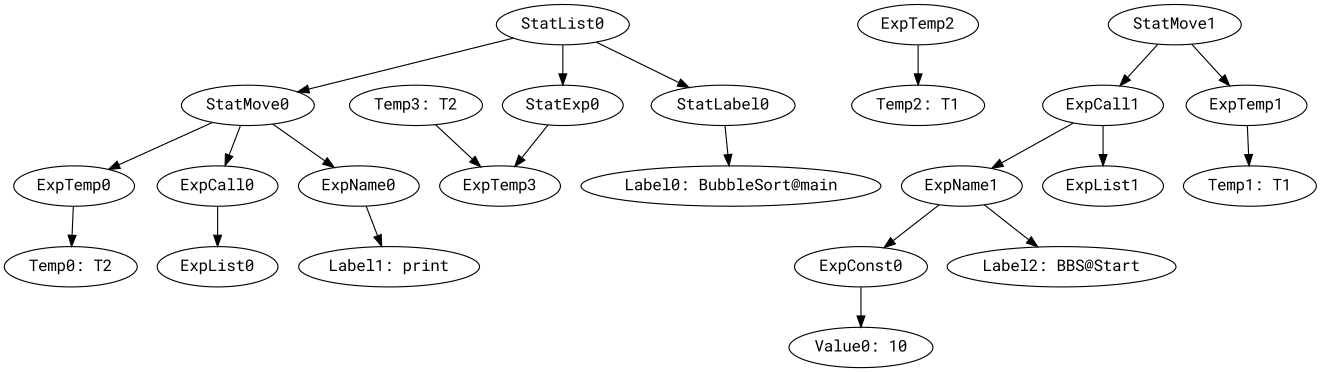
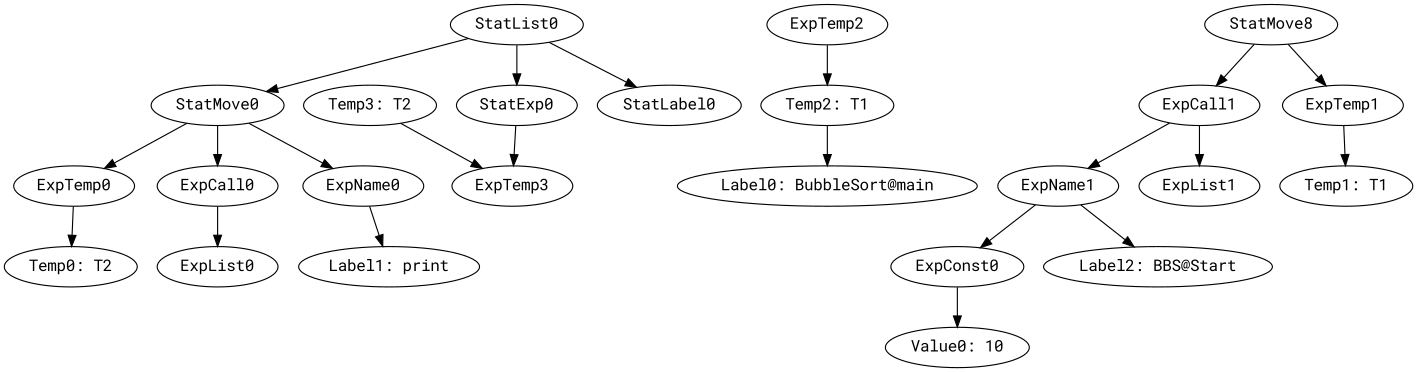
(1175, 25) -> (1271, 25)
(726, 140) -> (827, 140)
